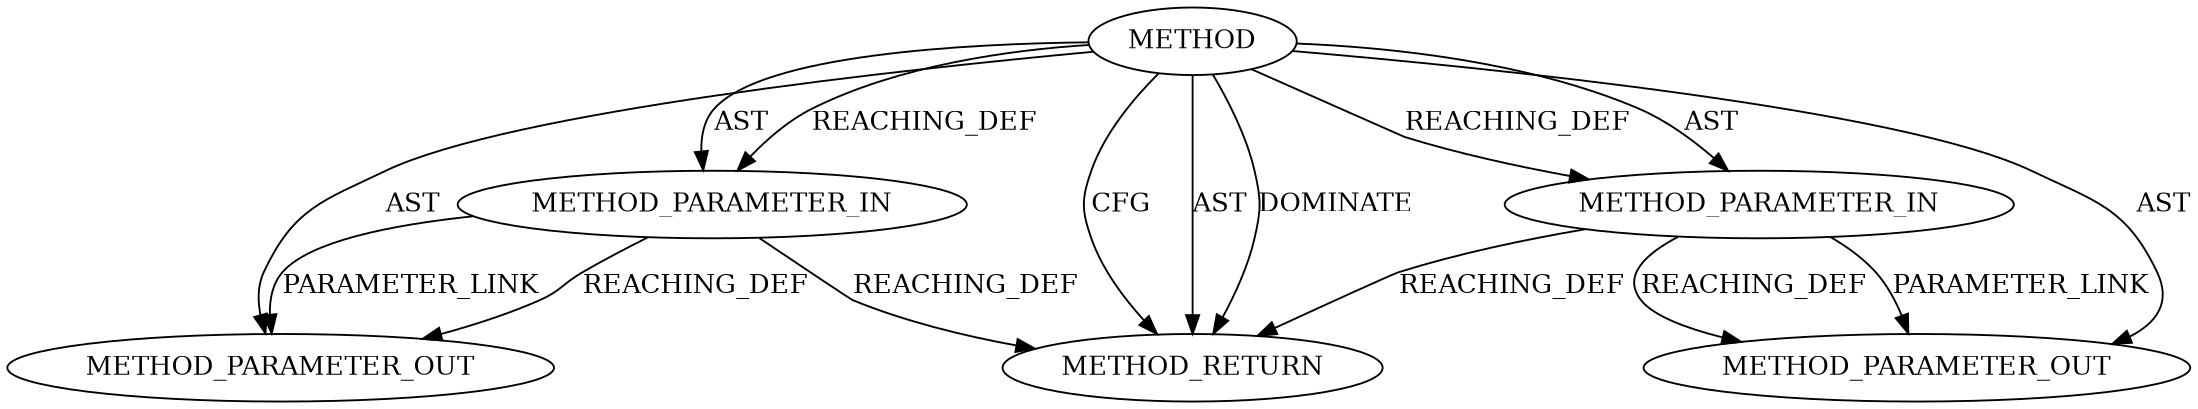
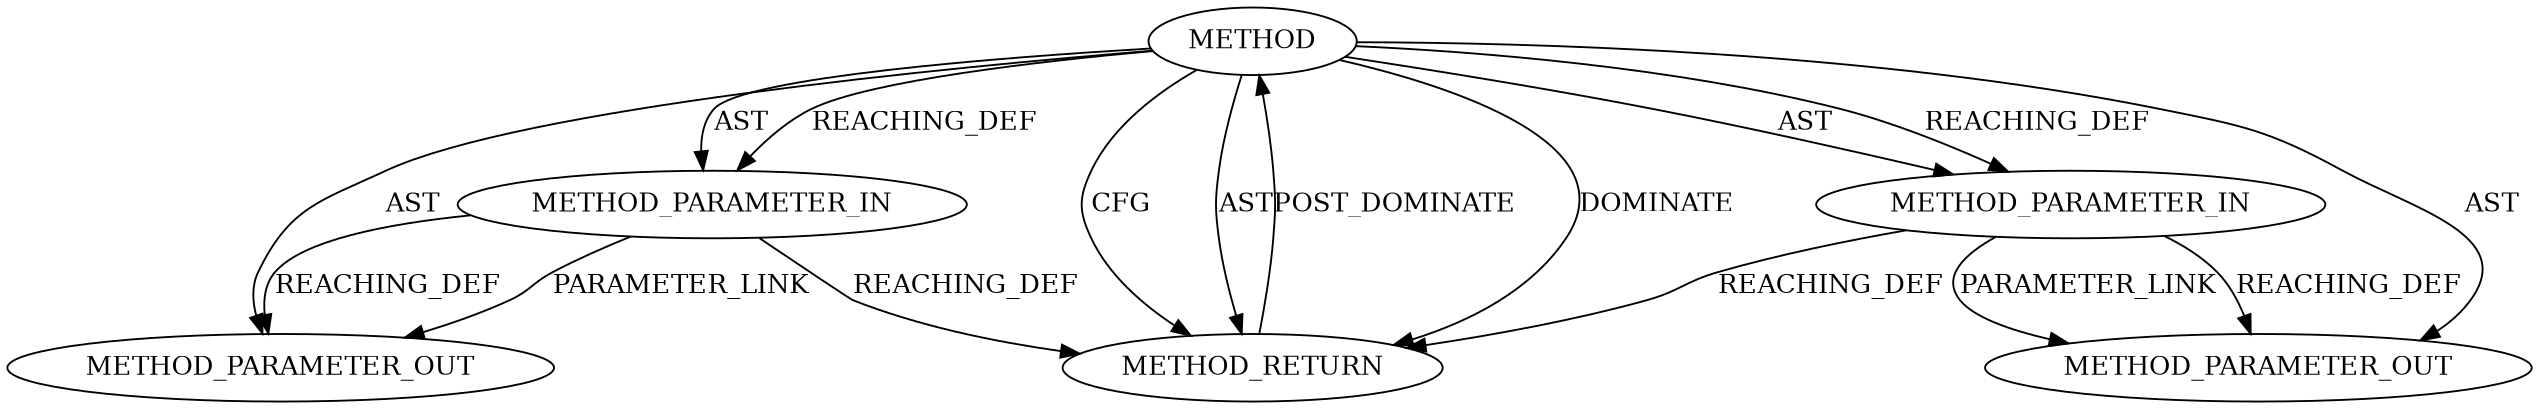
none -> (1275, 214)
